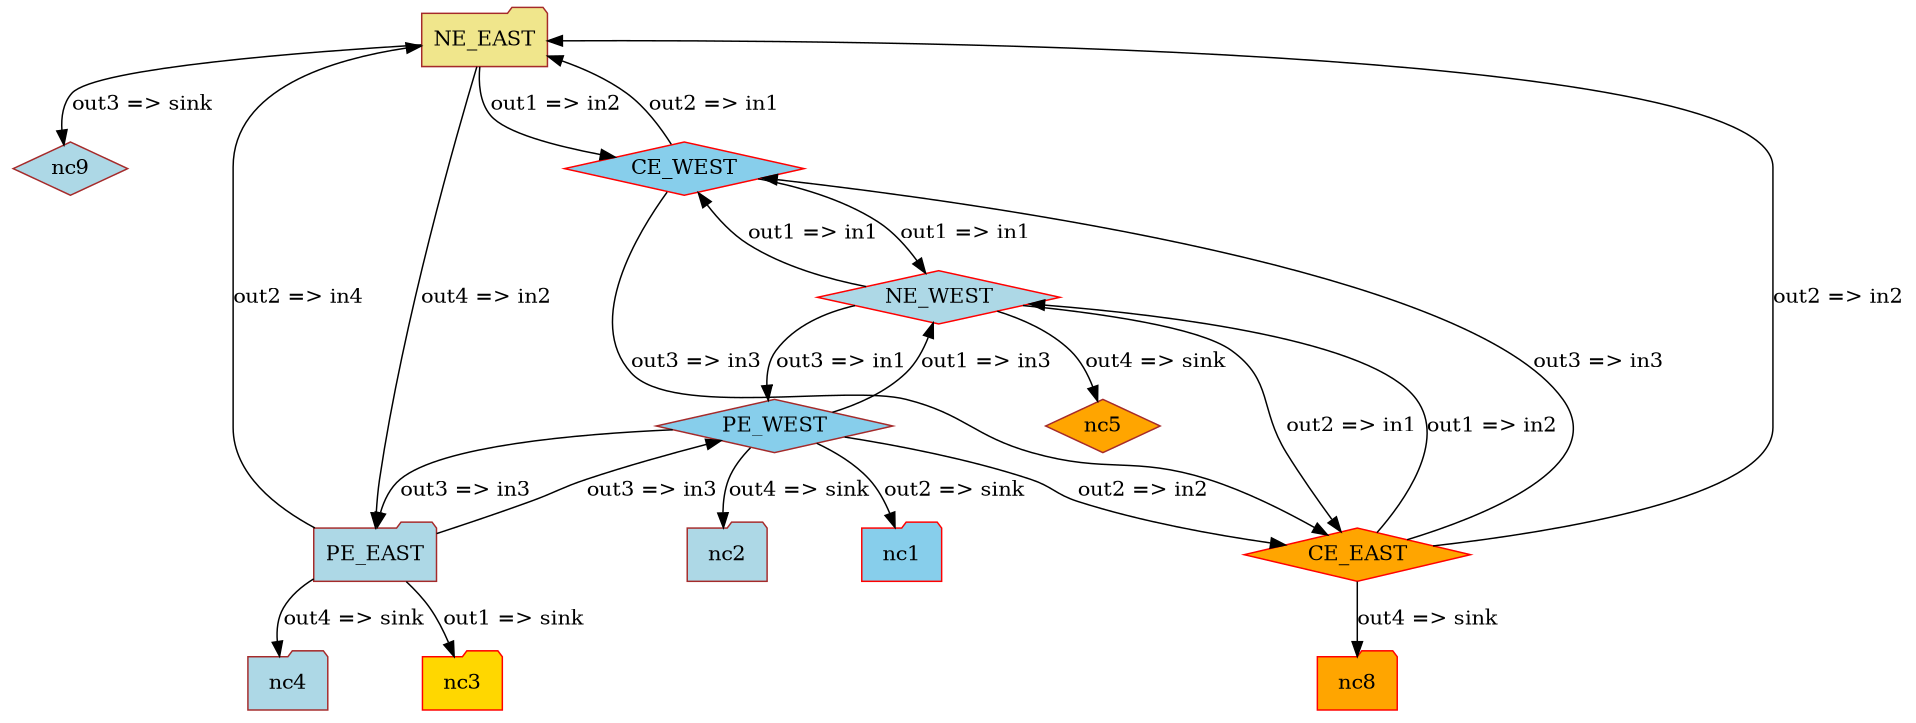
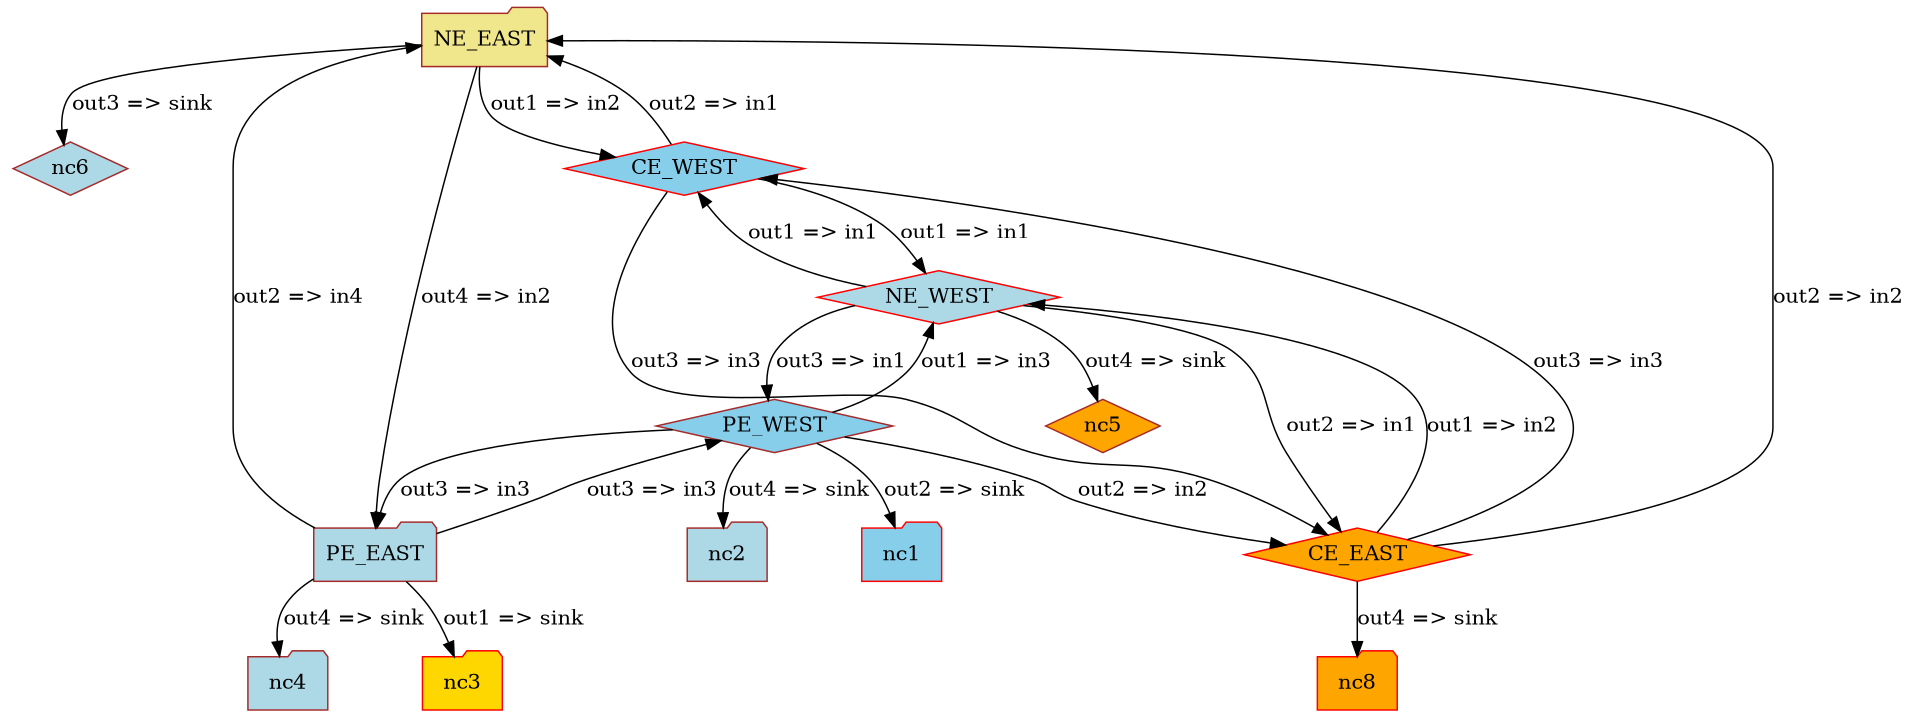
(70, 169) -> (70, 169)
